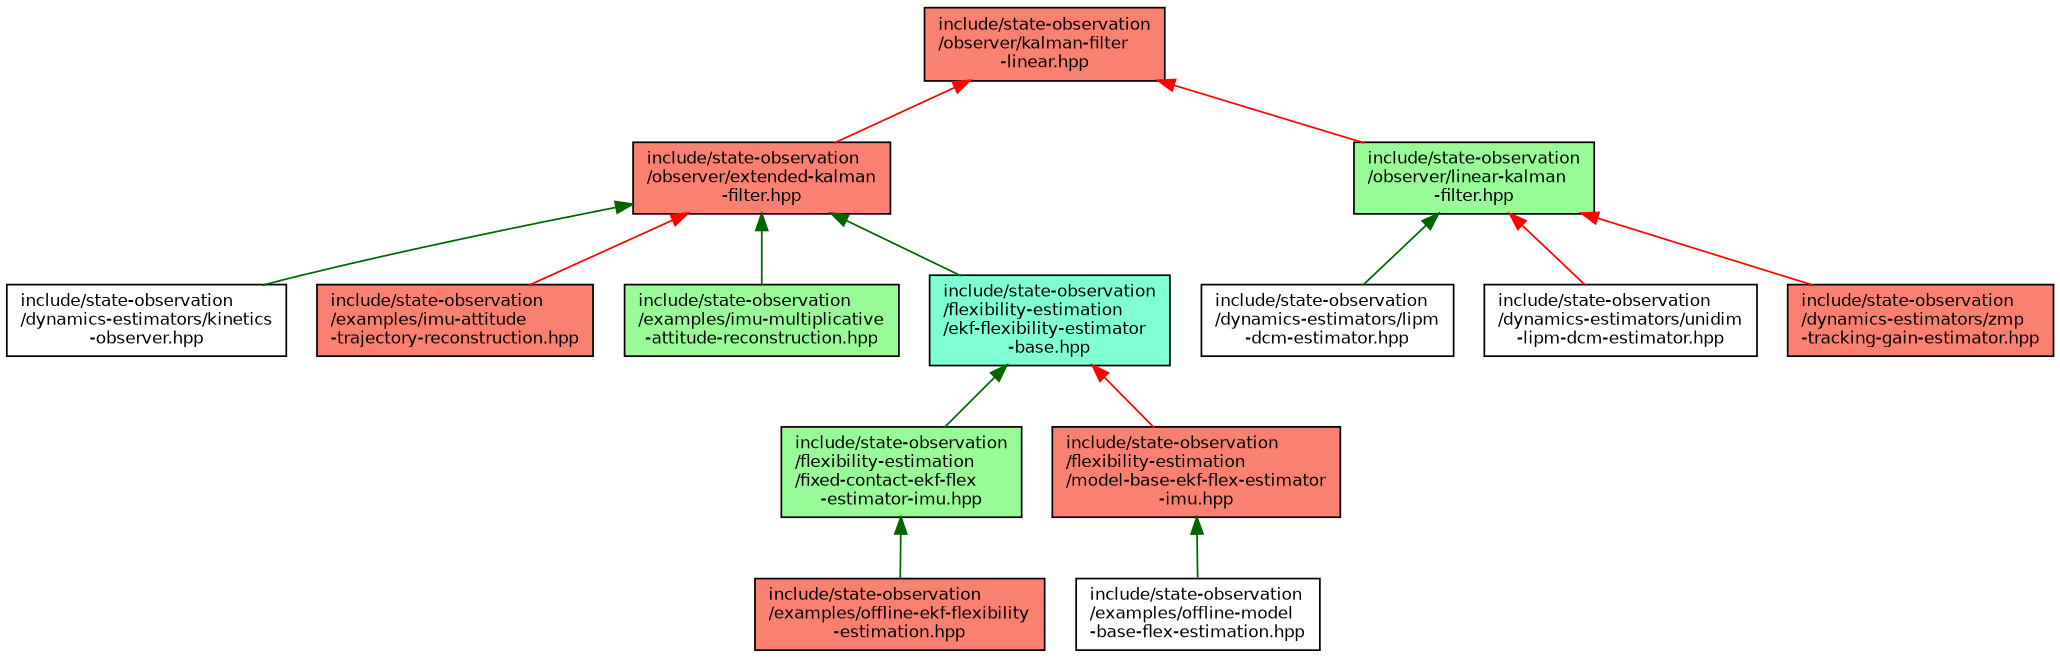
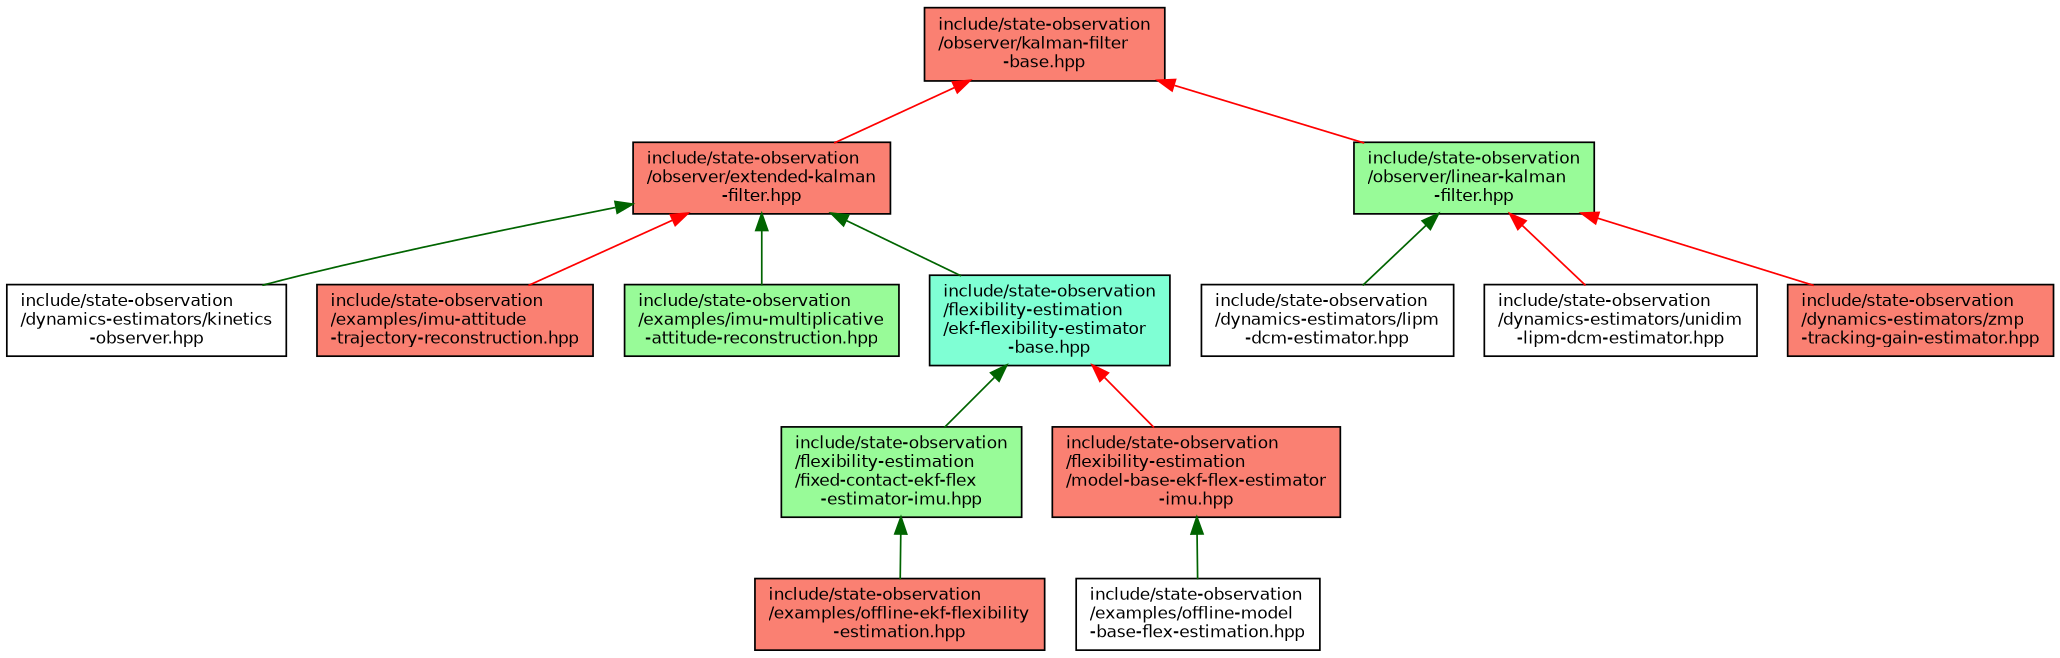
(1045, 44) -> (1045, 44)
